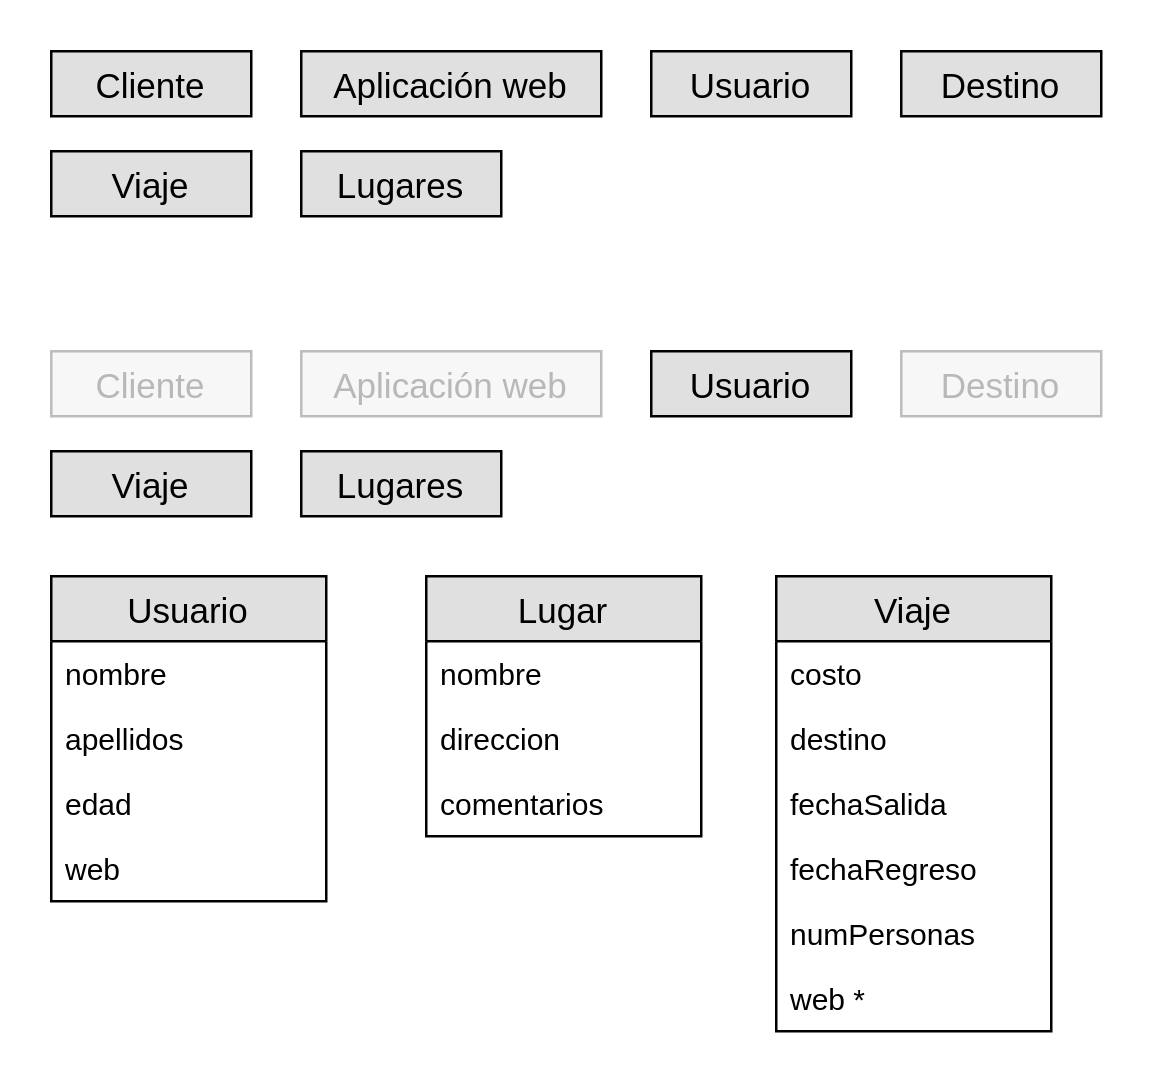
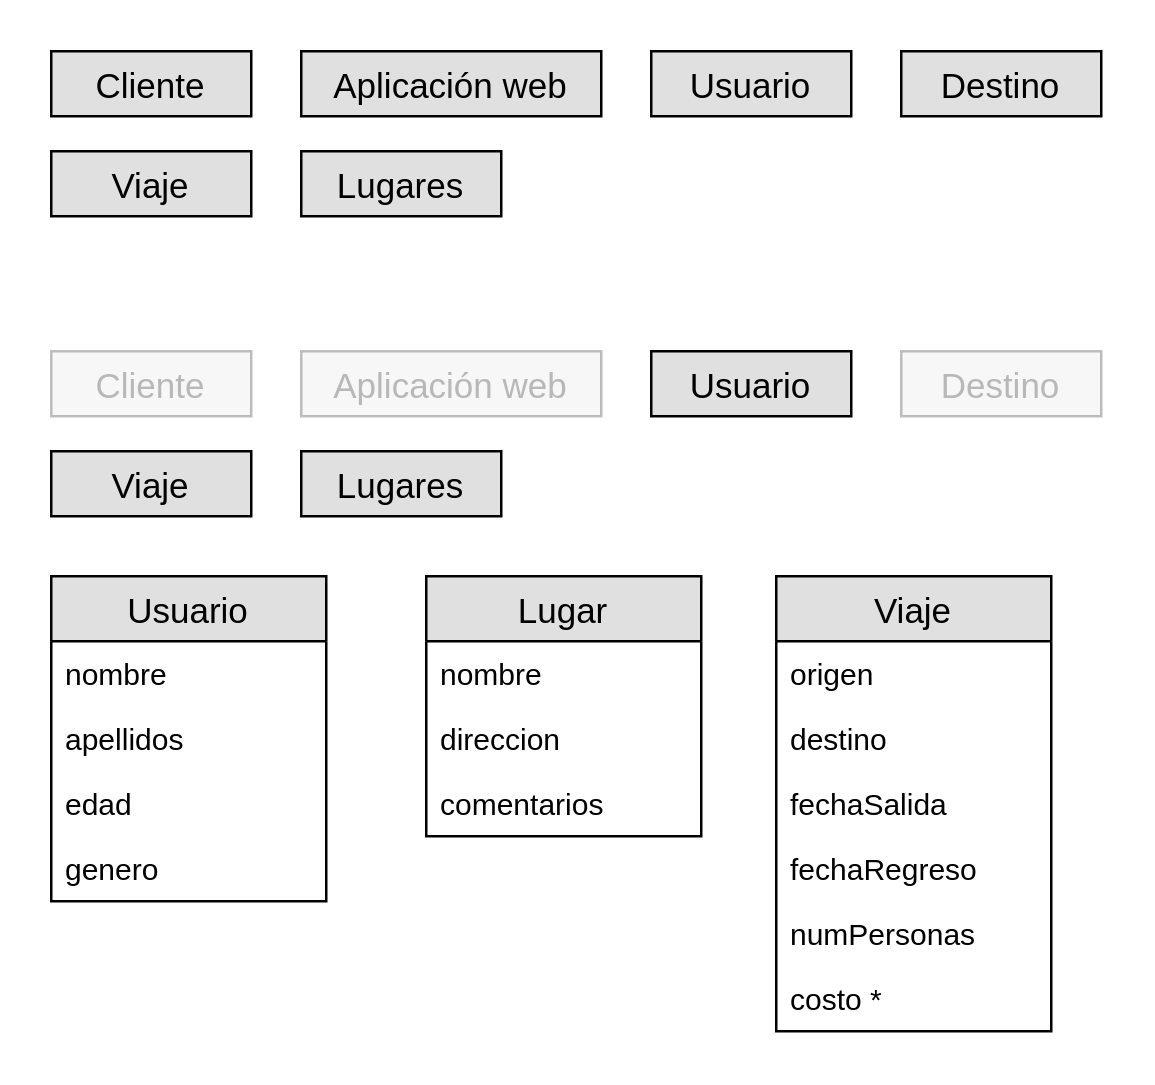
(832, 675) -> (837, 675)
(90, 870) -> (115, 870)
(828, 1000) -> (845, 1000)
